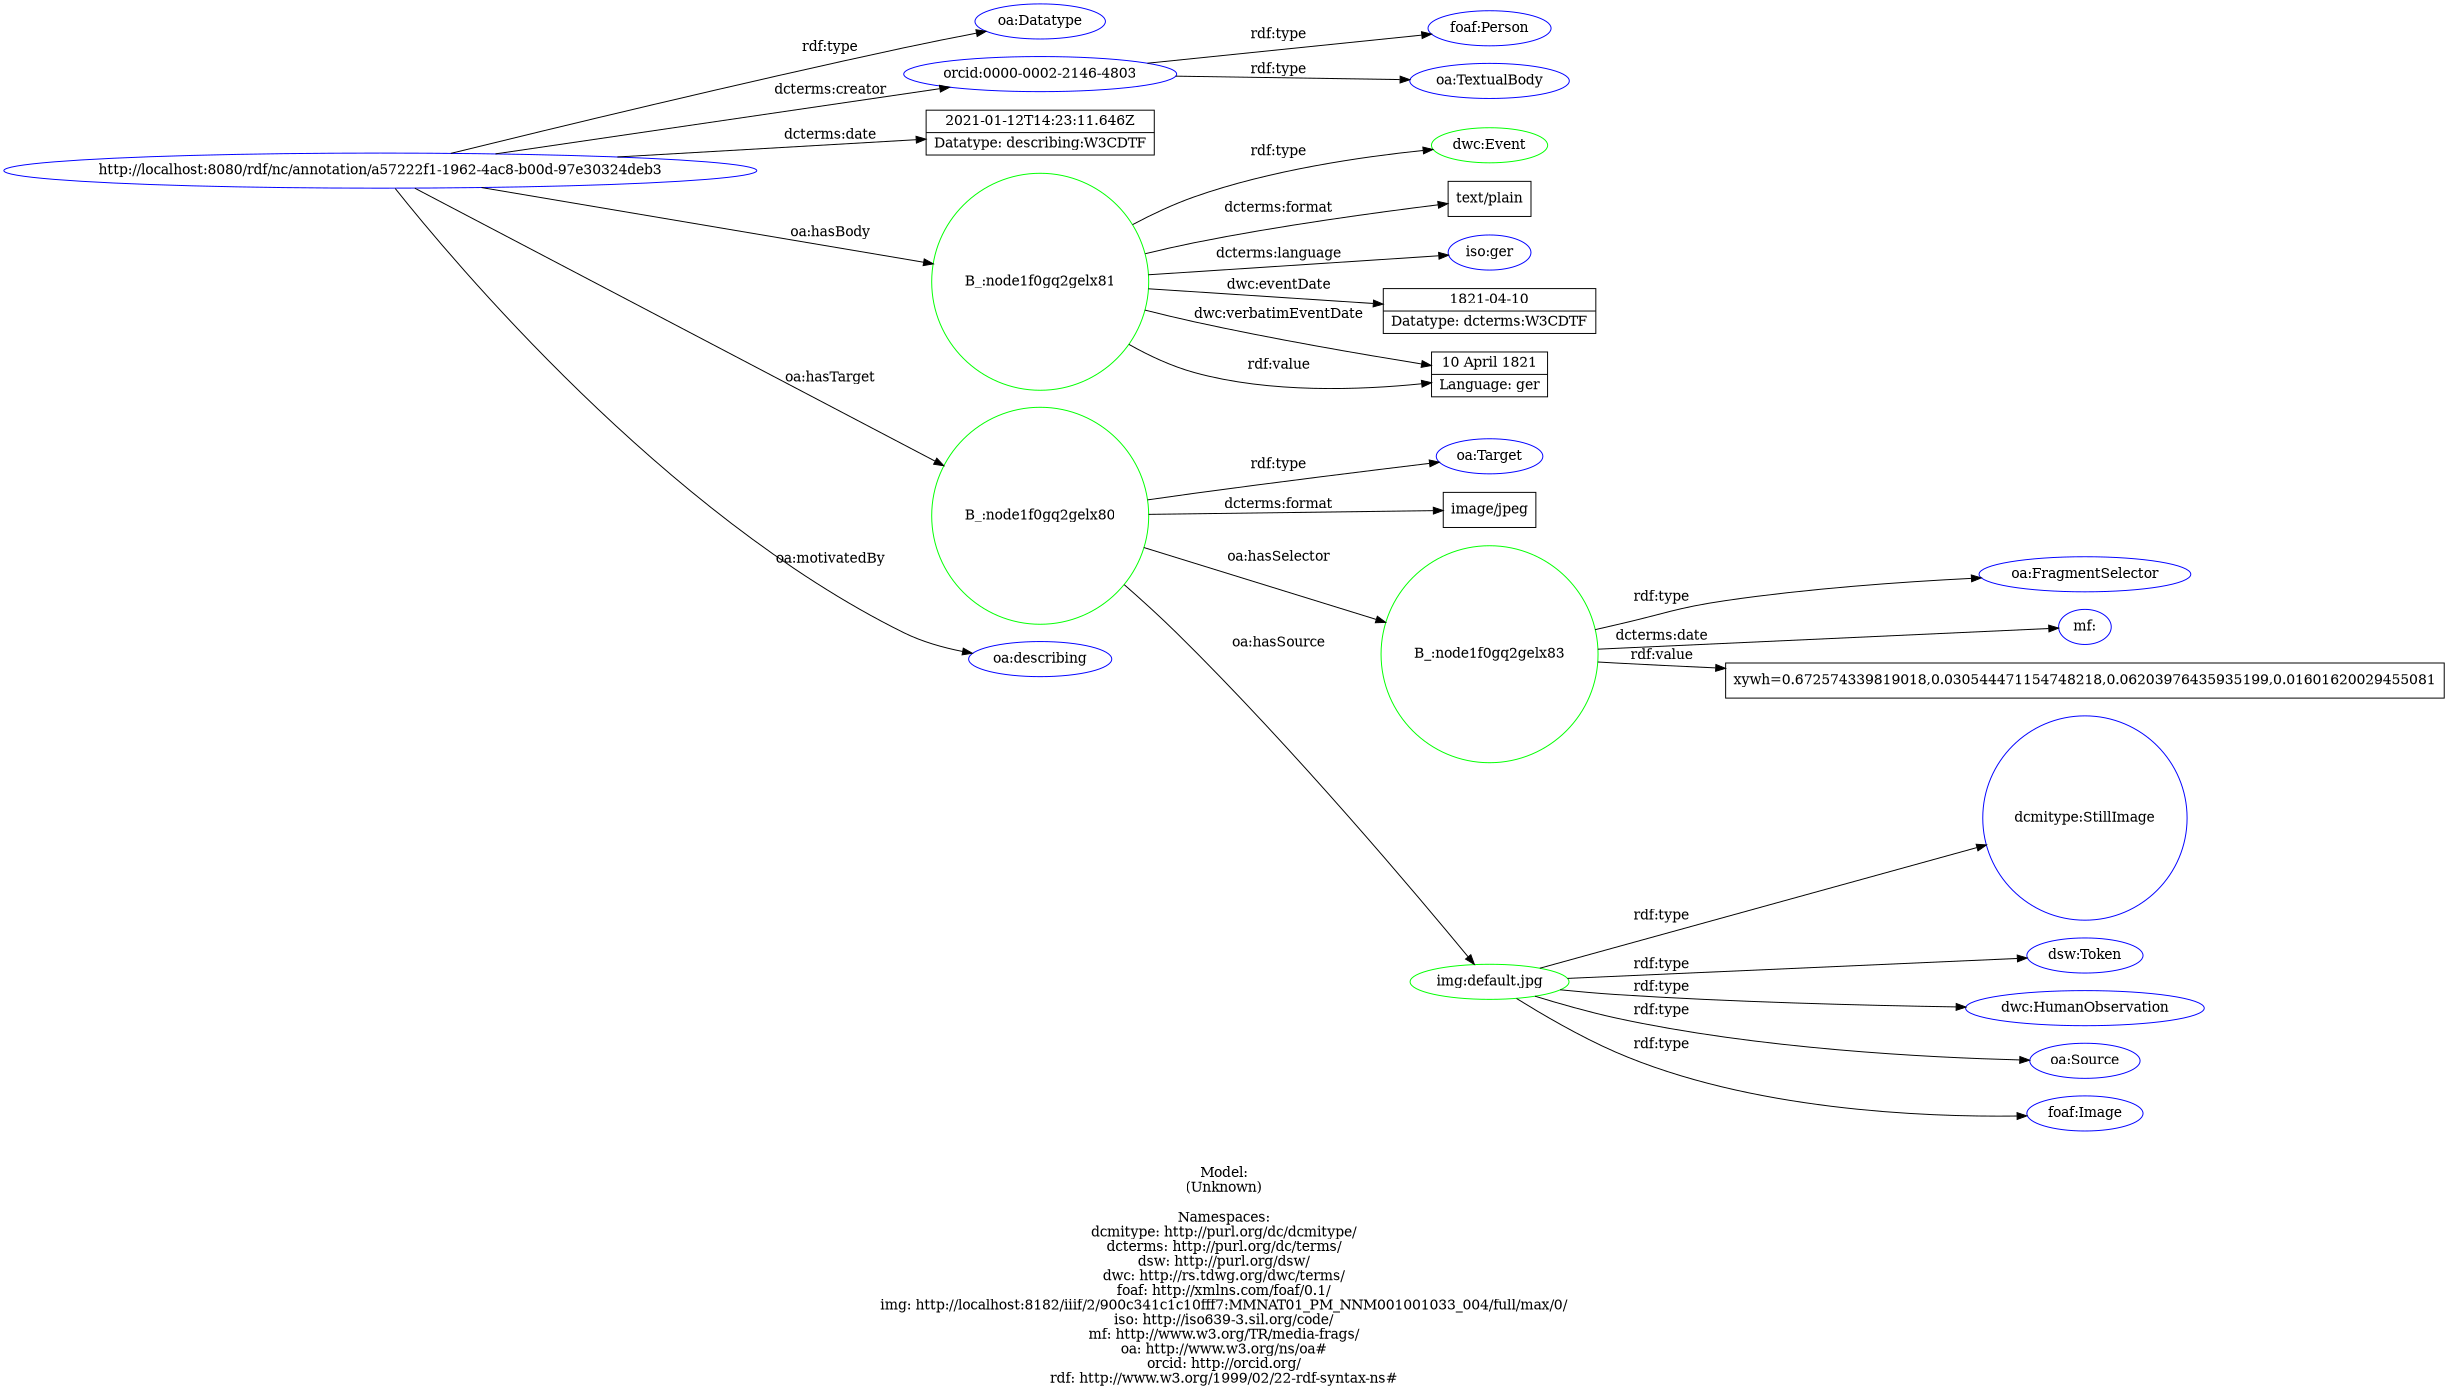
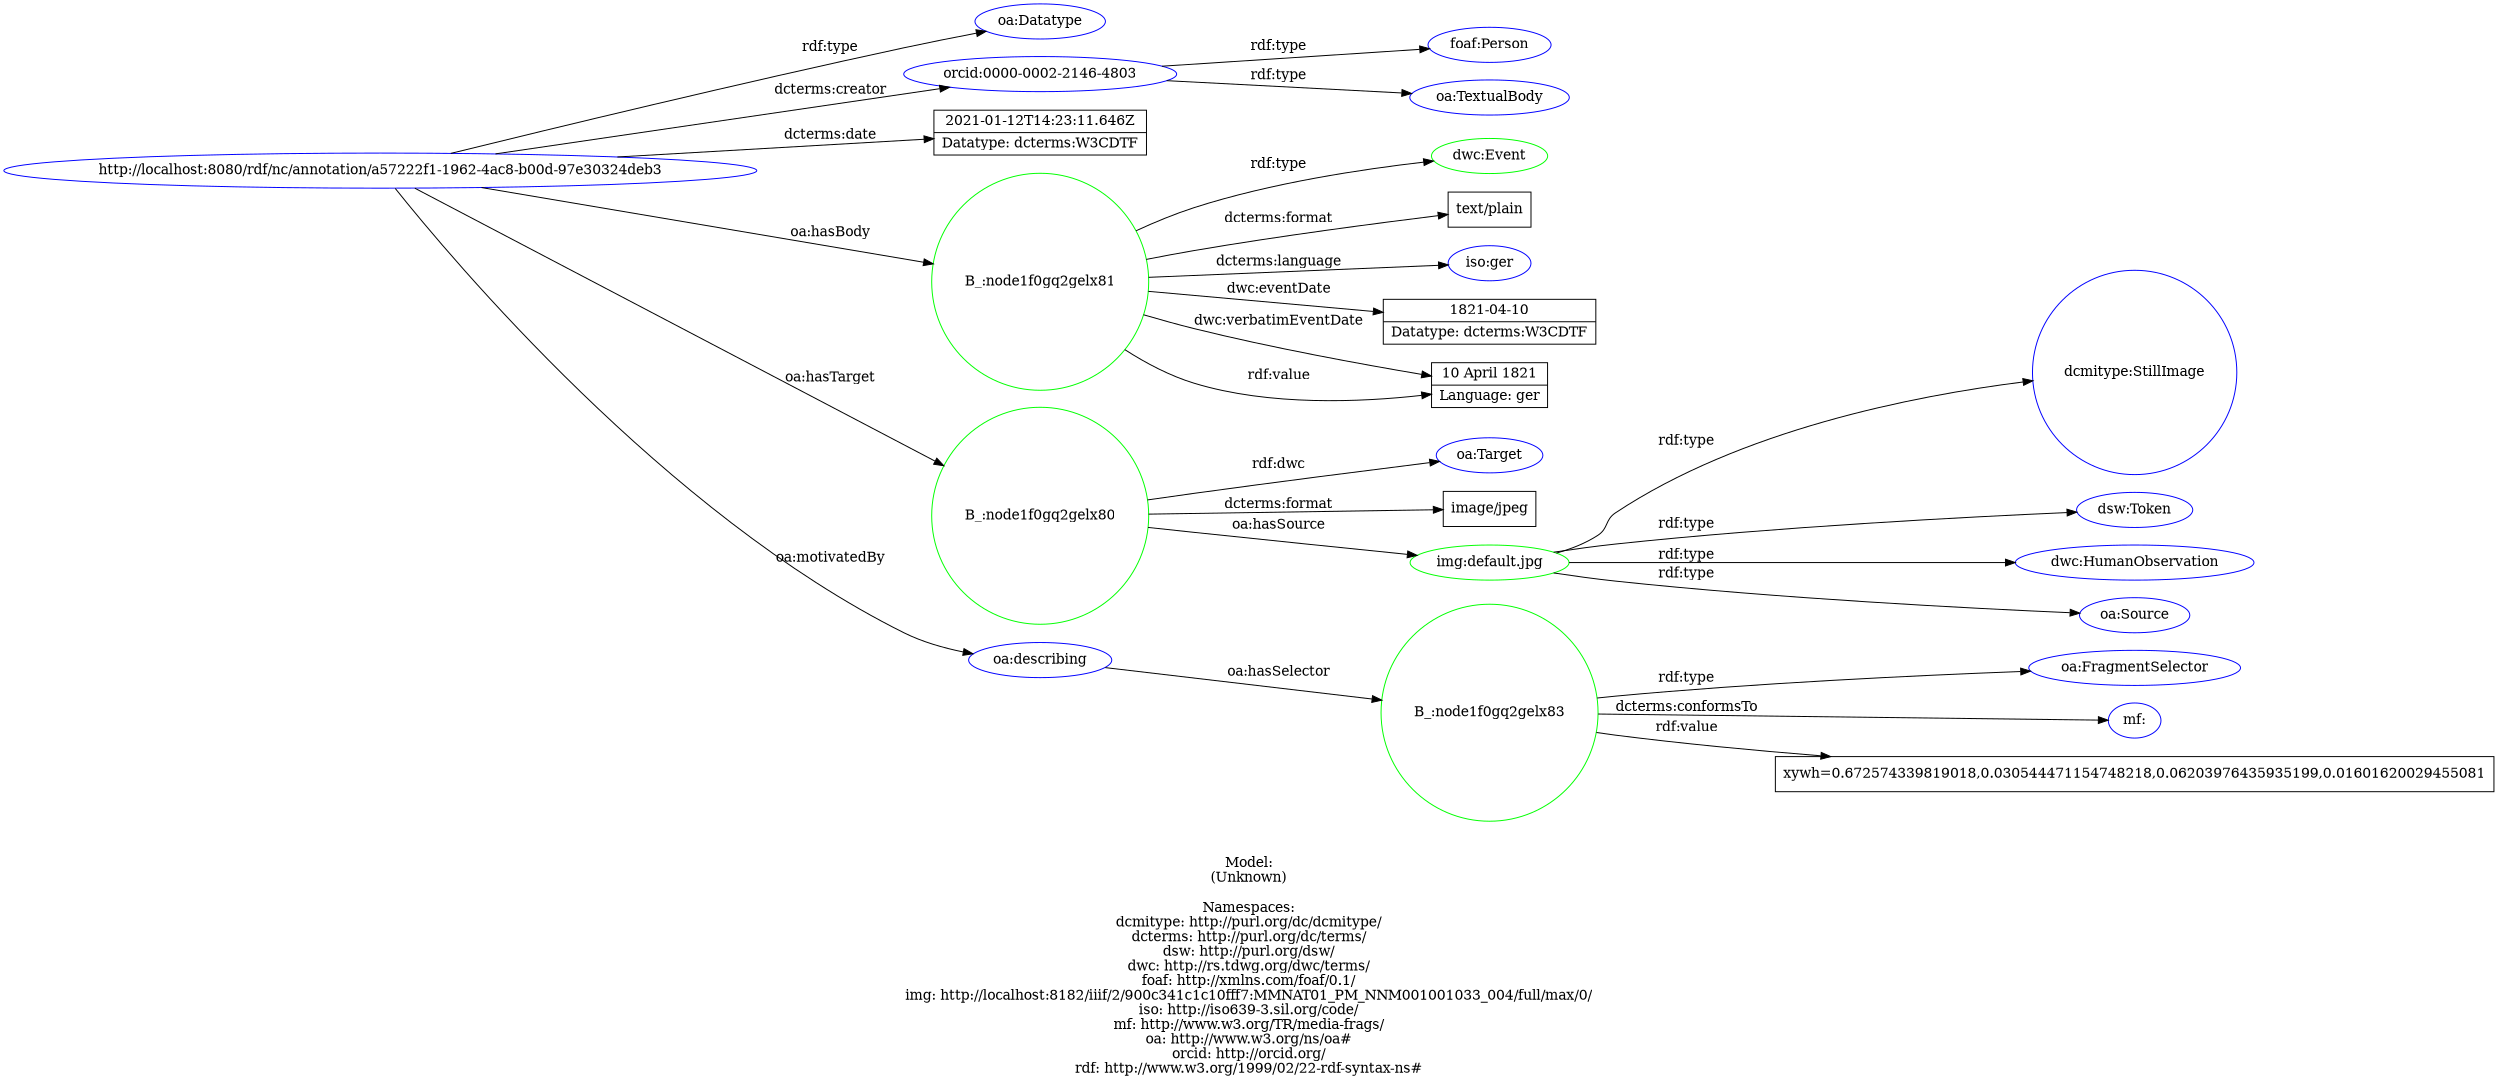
(1040, 143) -> (1040, 143)
(1279, 465) -> (1279, 465)
(1260, 583) -> (1239, 683)
(1662, 636) -> (1687, 707)
(2085, 1113) -> none
